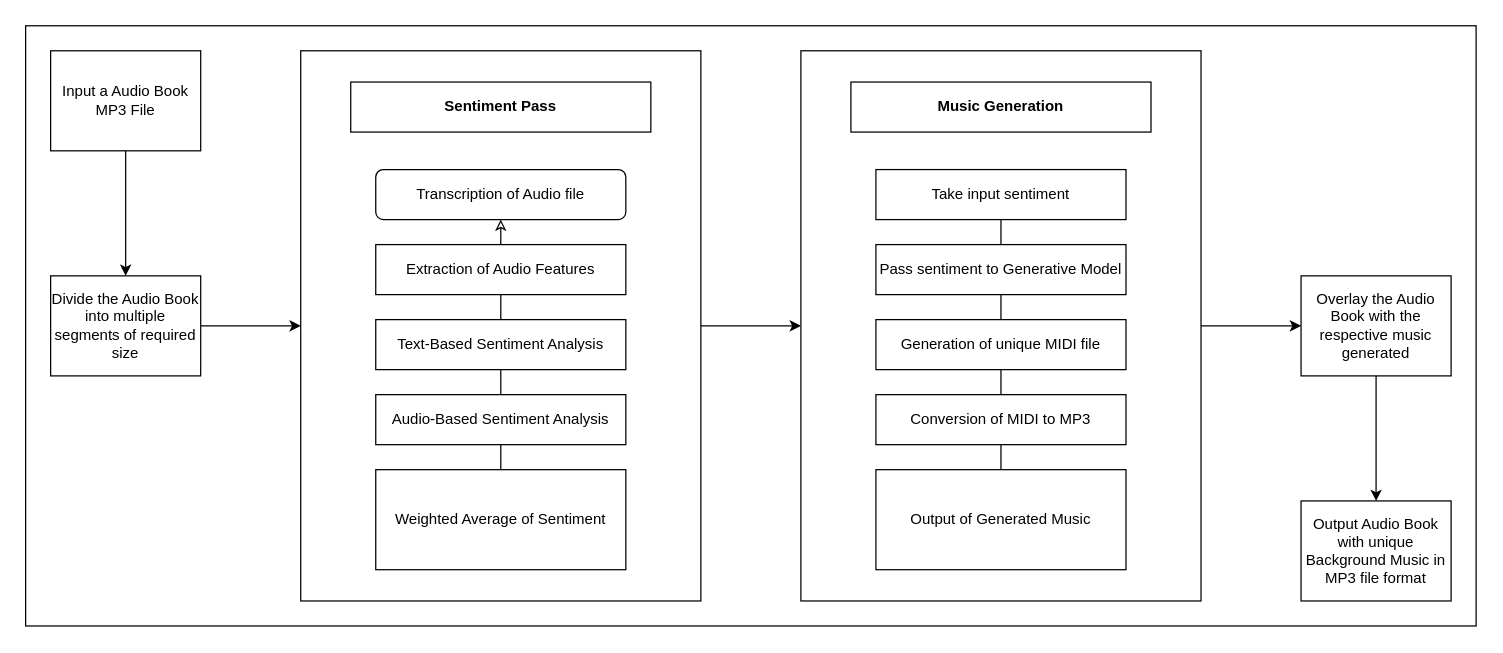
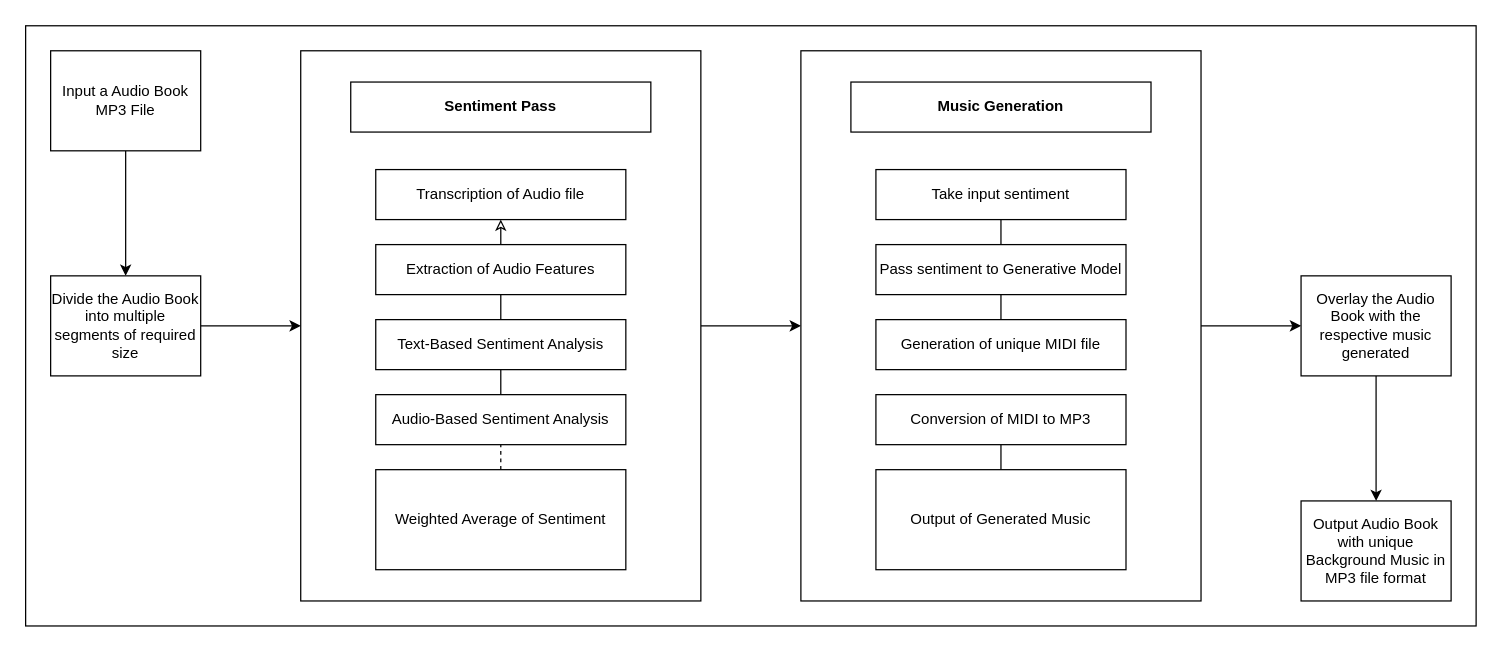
(501, 194) -> (501, 194)
(1001, 382) -> none
(501, 456) -> (501, 456)
